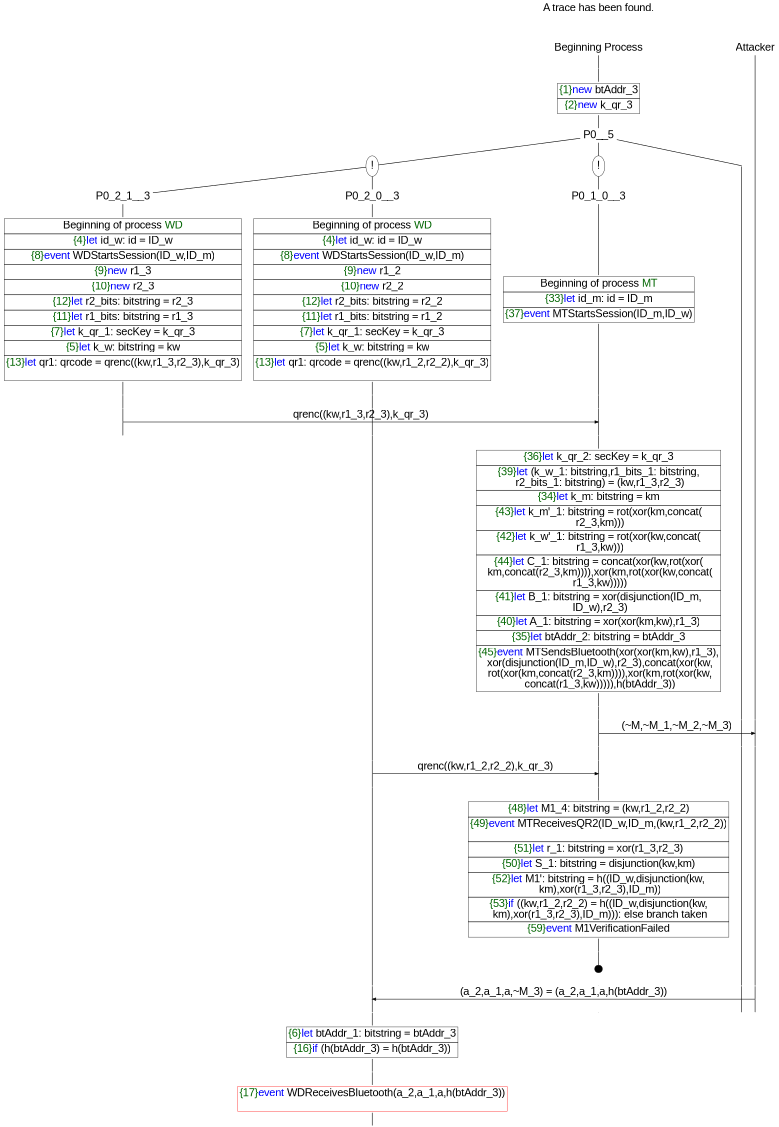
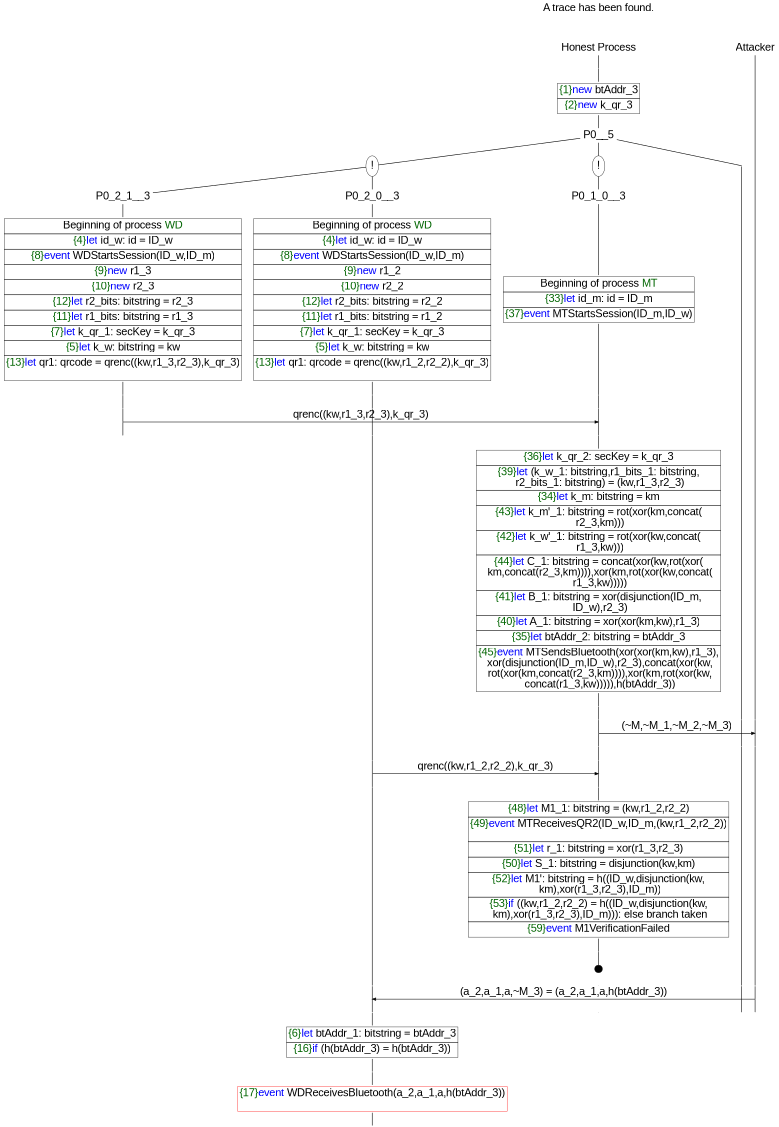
(599, 48) -> (599, 48)
(614, 809) -> (614, 809)
